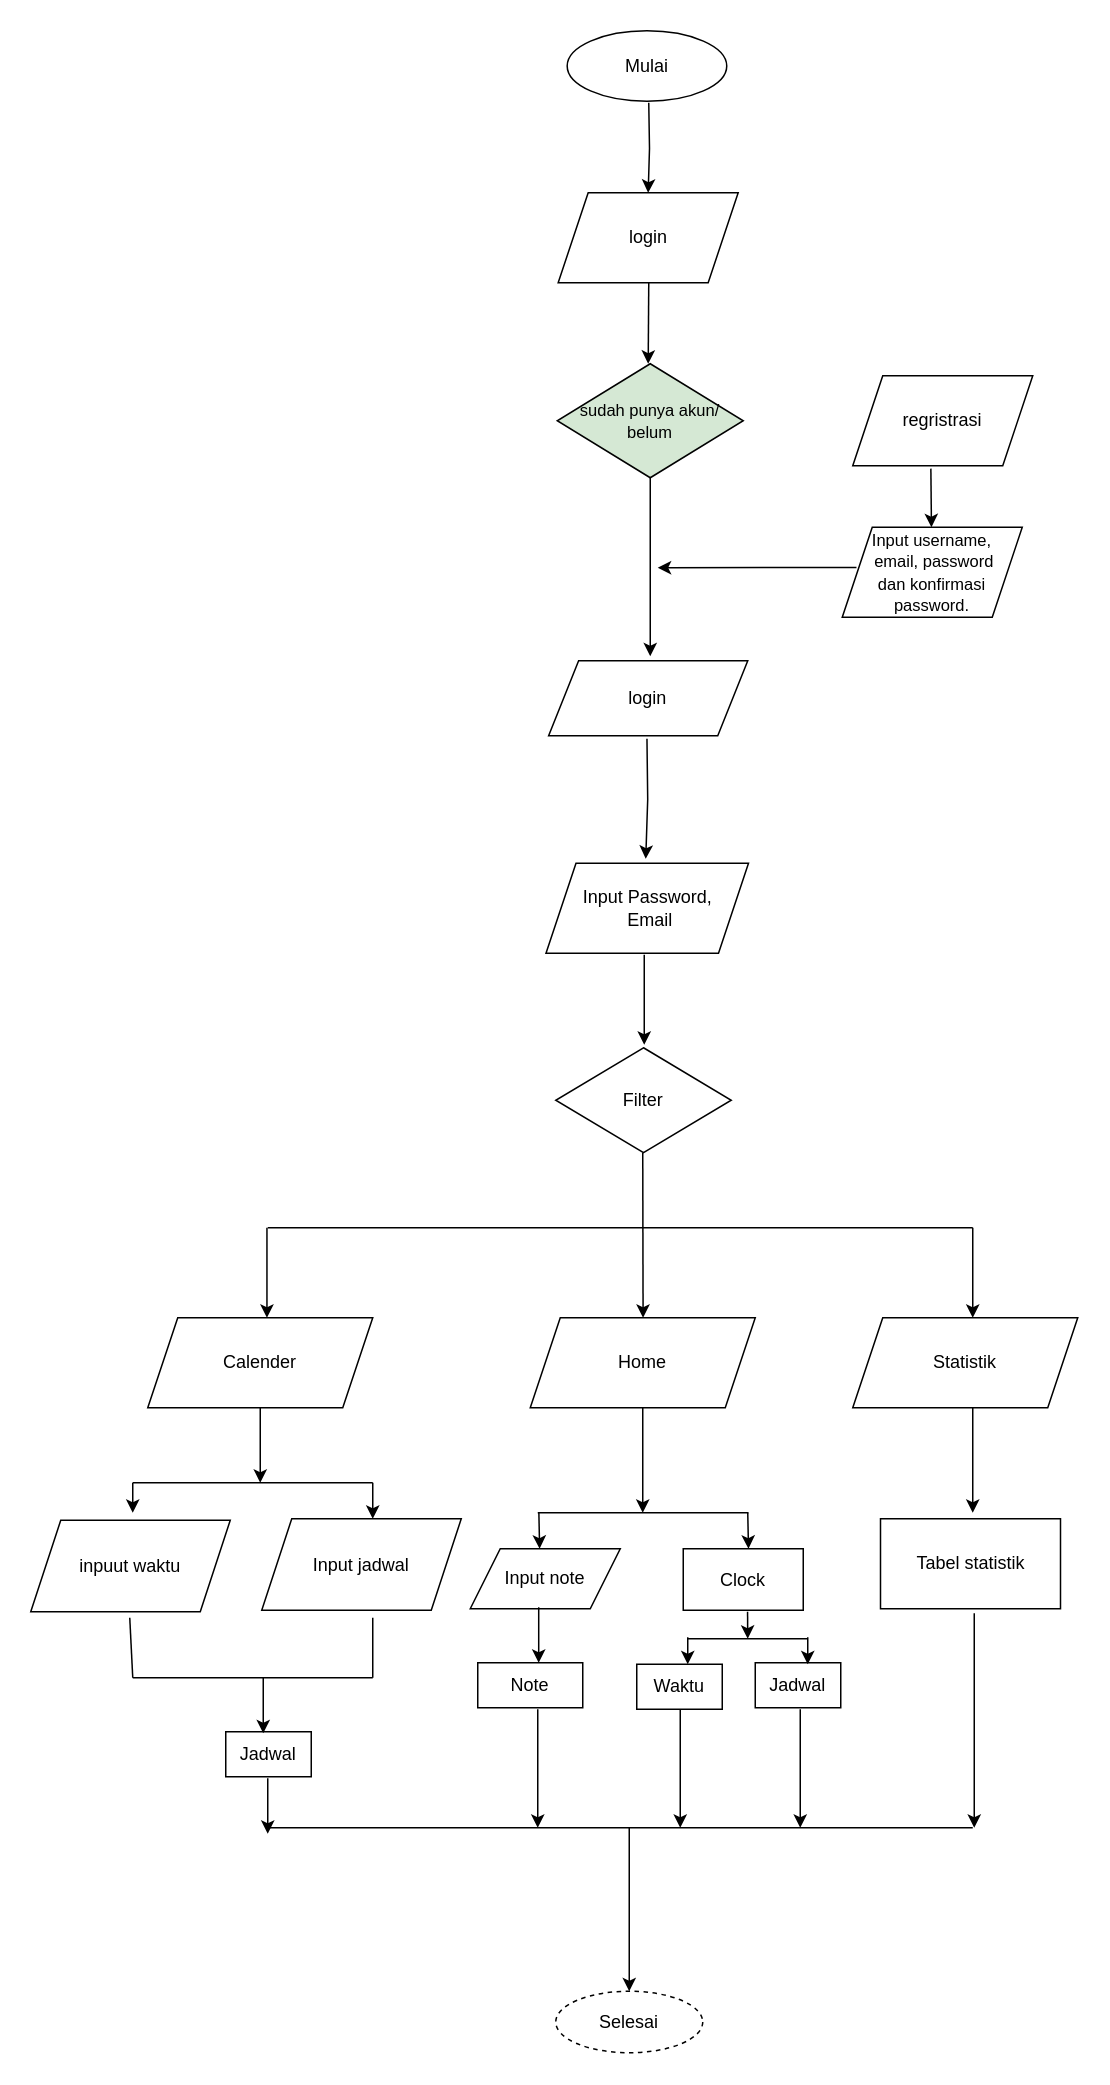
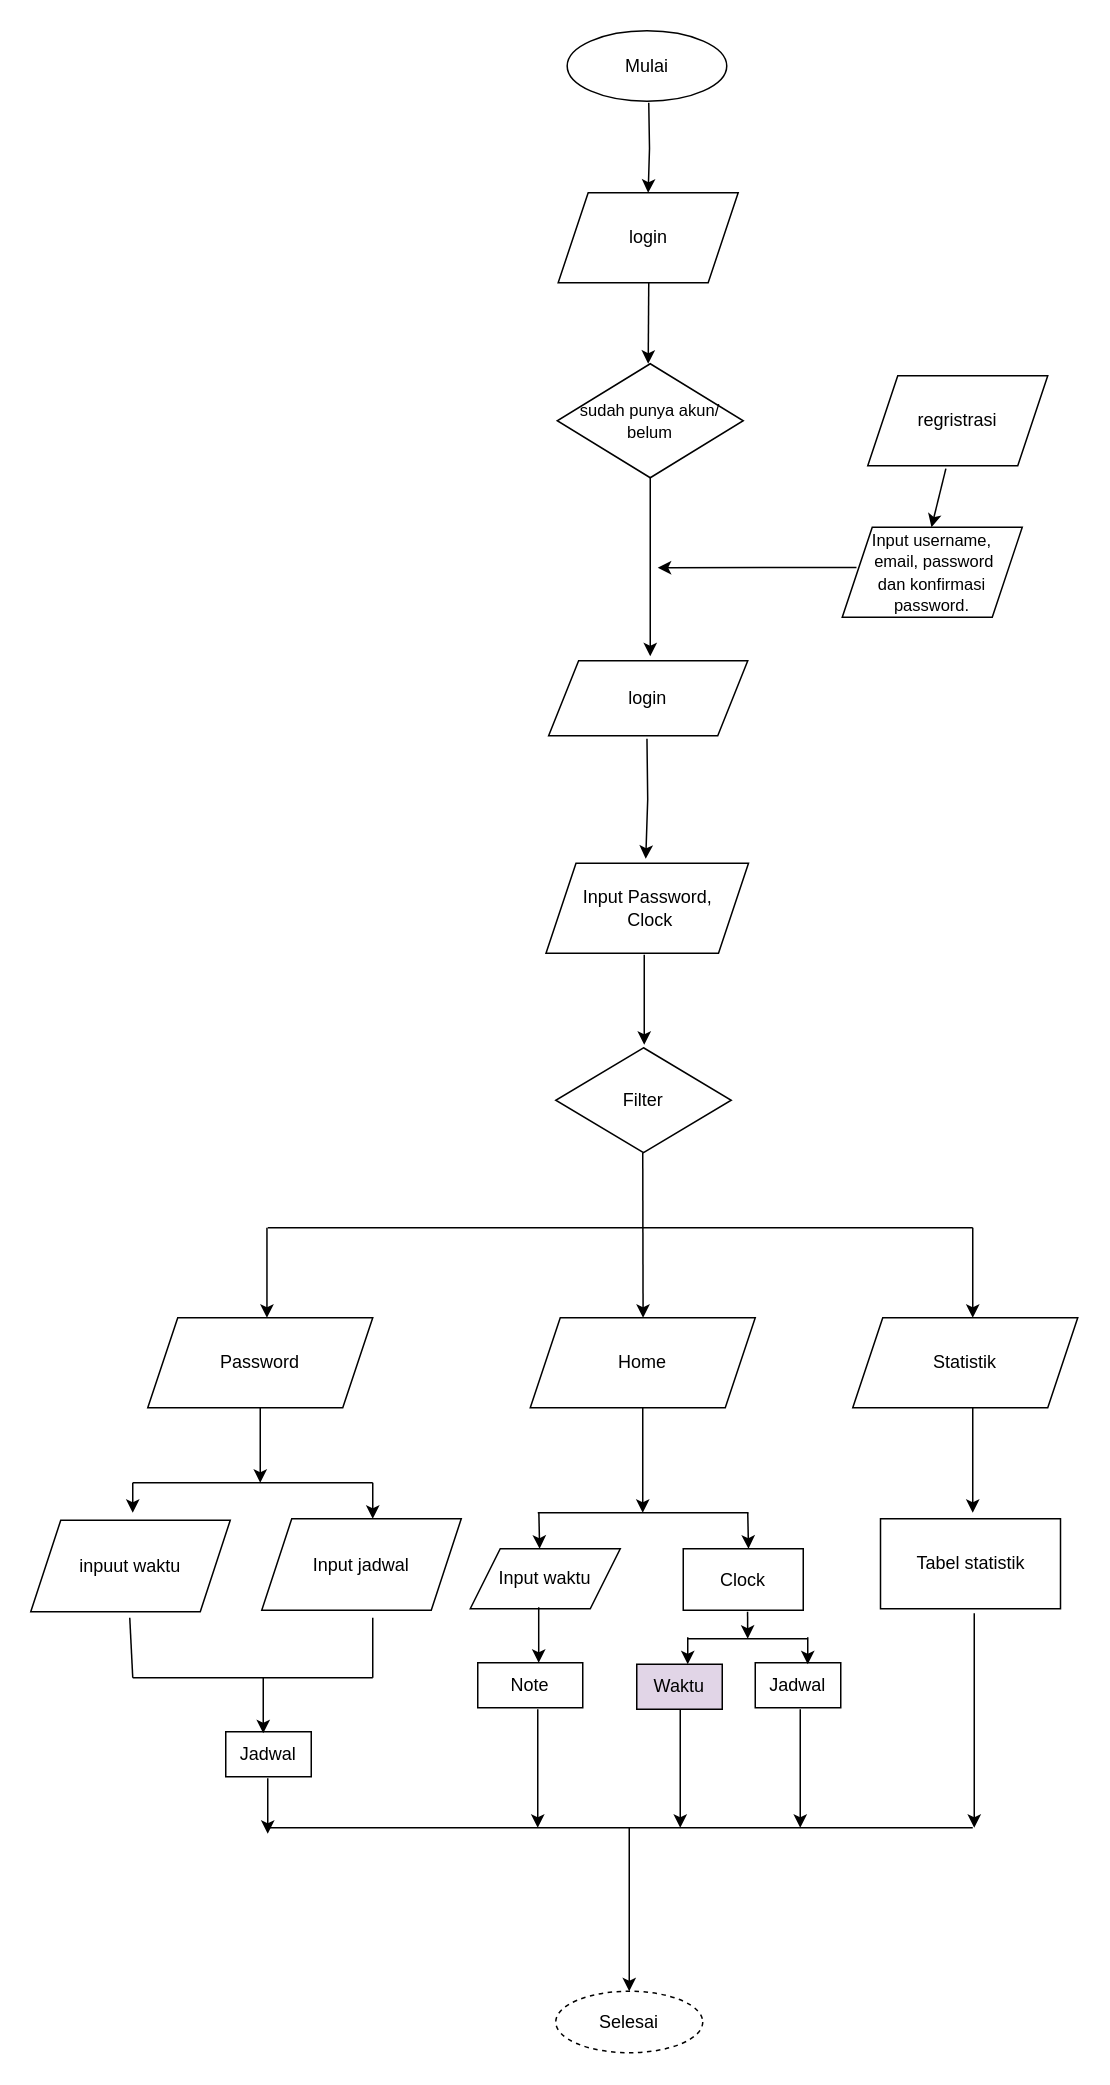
(650, 421) -> (650, 421)
(943, 421) -> (958, 421)
(648, 908) -> (648, 908)
(260, 1363) -> (260, 1363)
(545, 1579) -> (545, 1579)
(680, 1687) -> (680, 1687)
